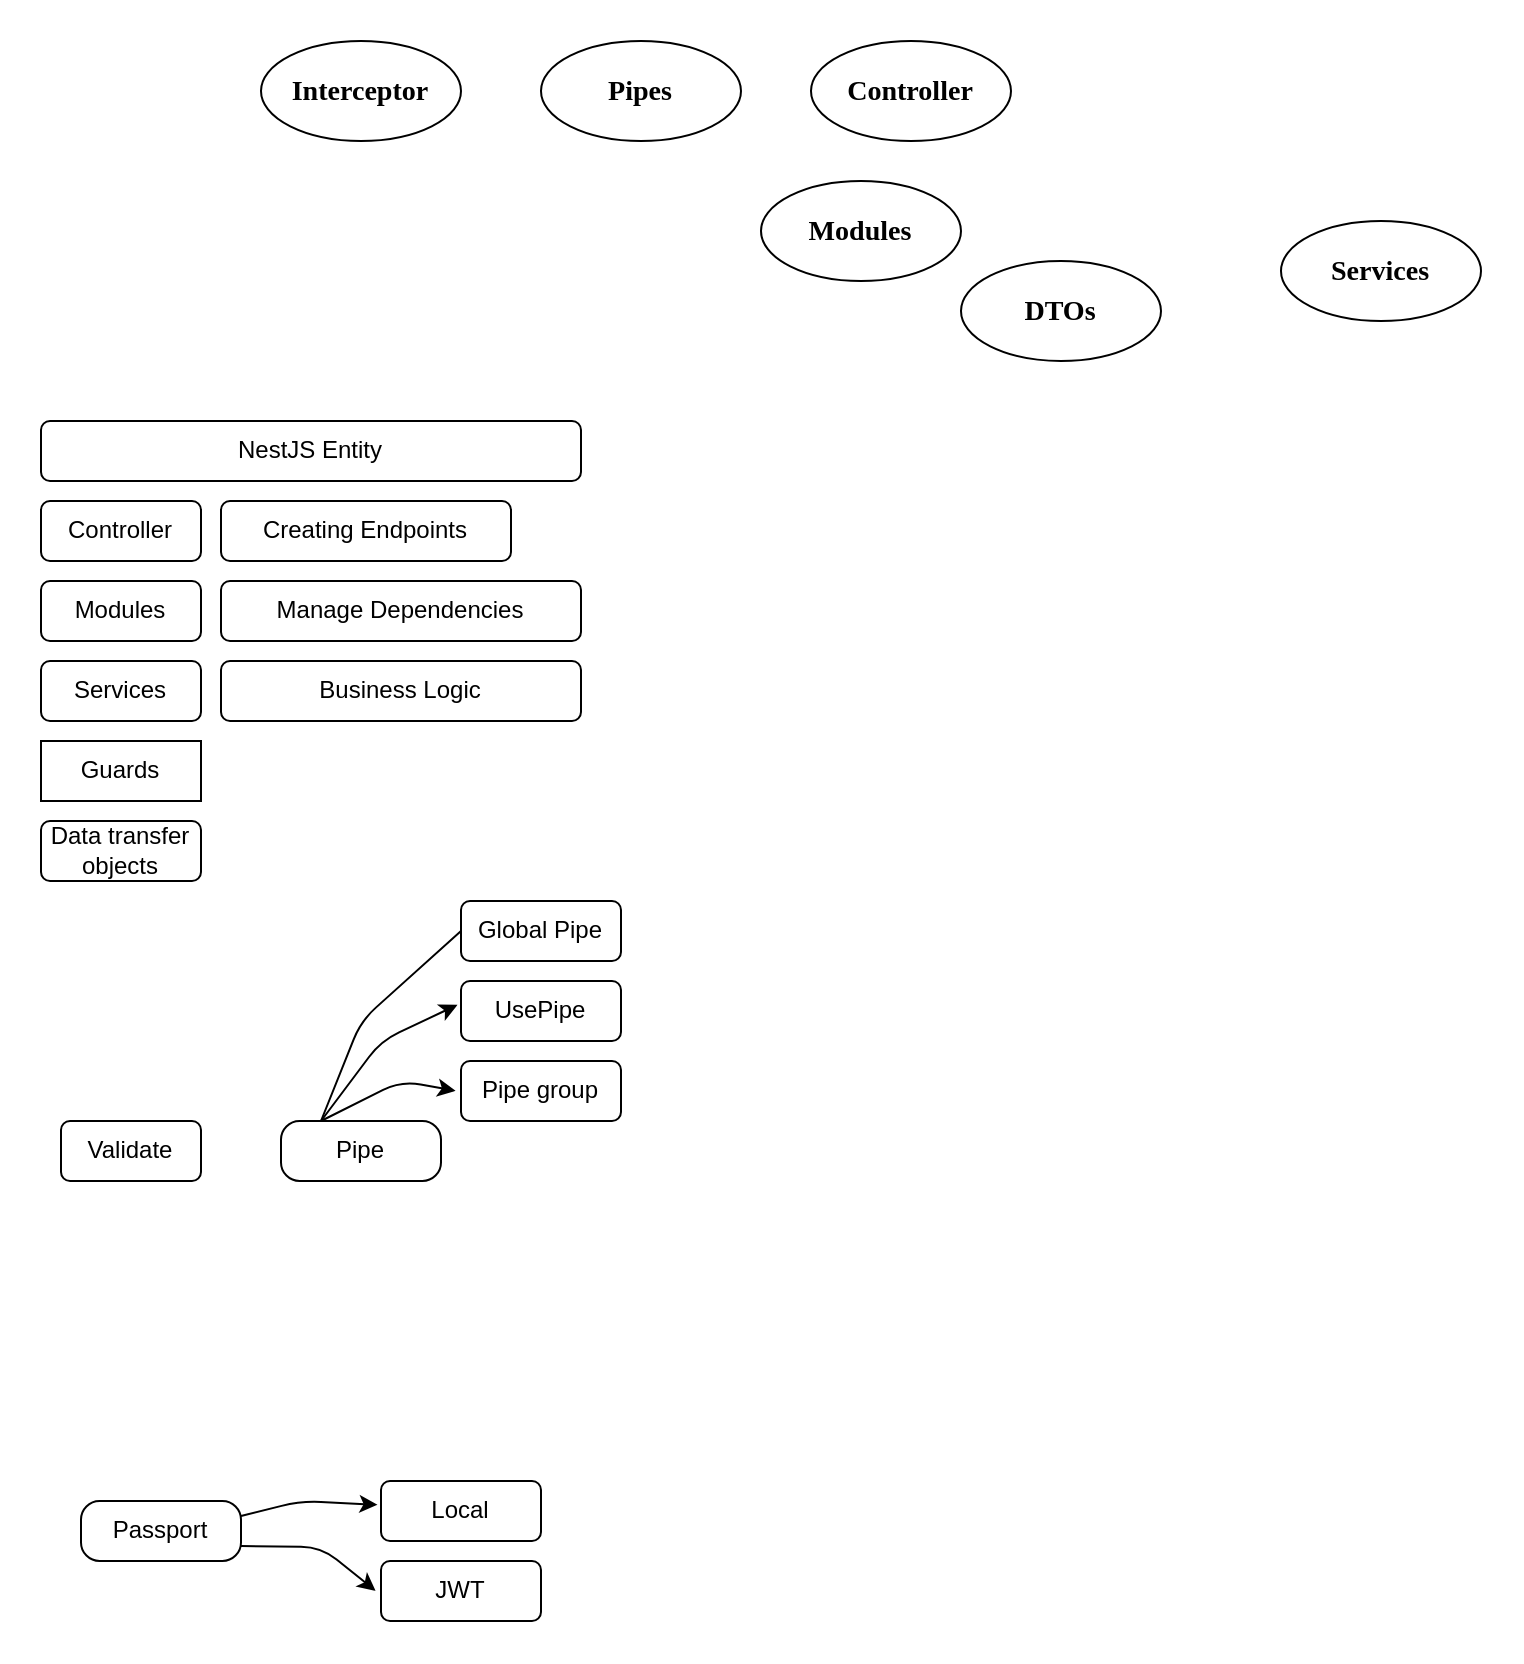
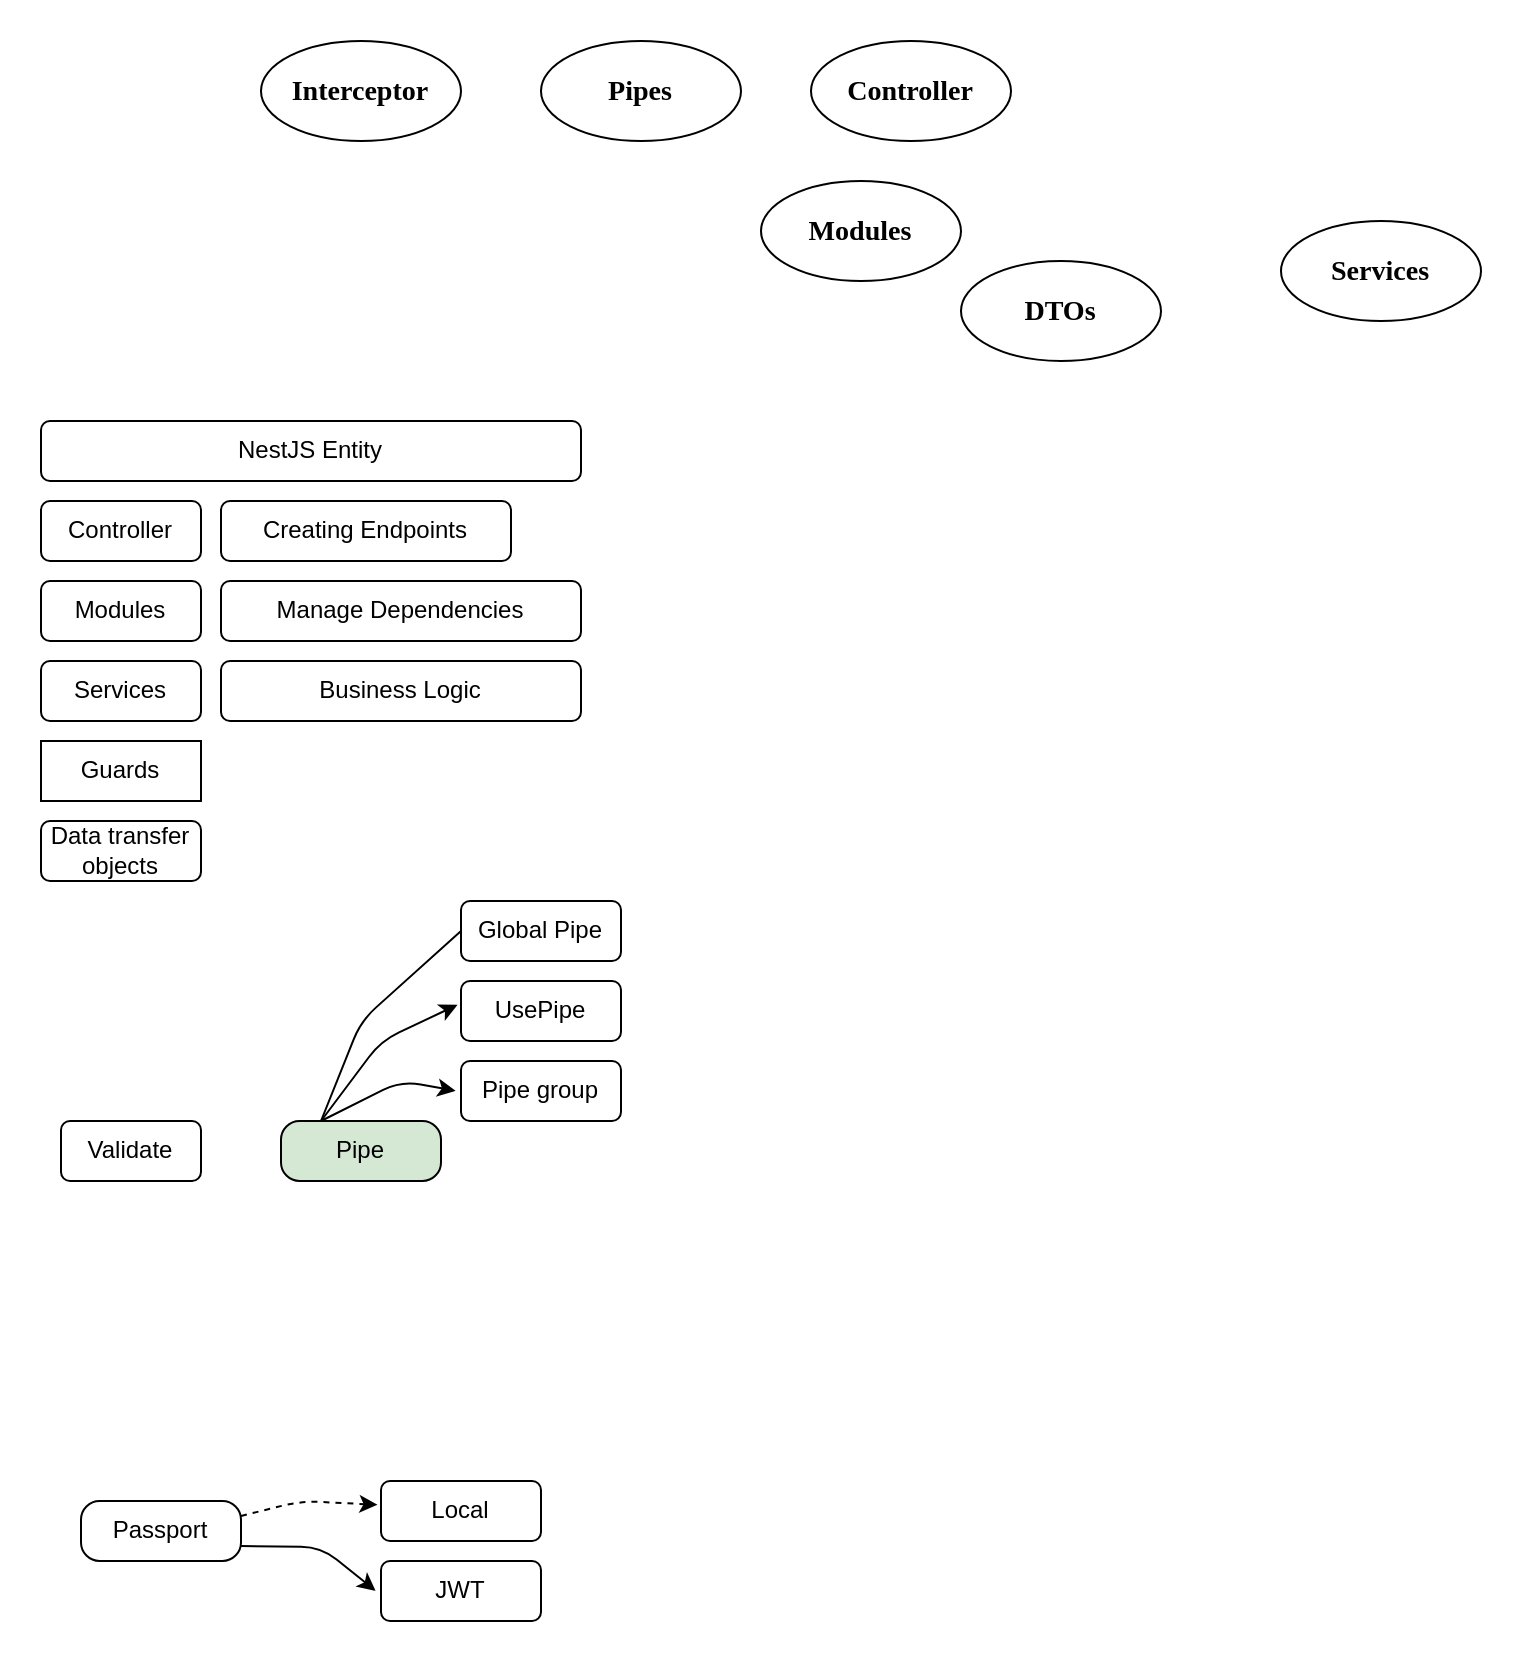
(361, 1151) -> (361, 1151)
(300, 1503) -> (300, 1503)
